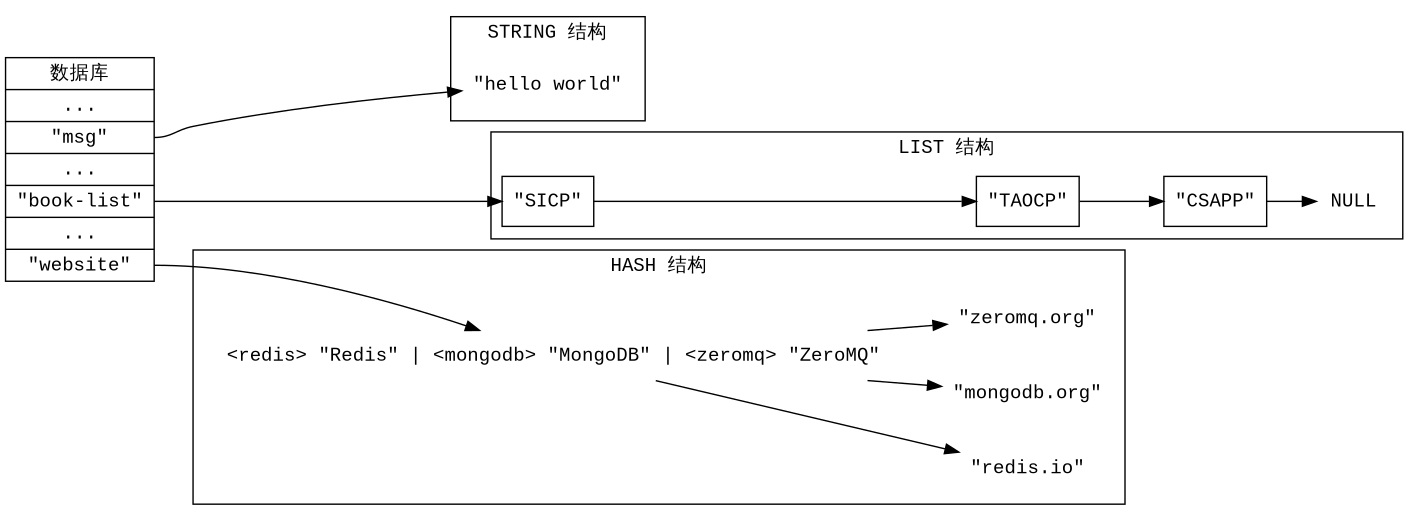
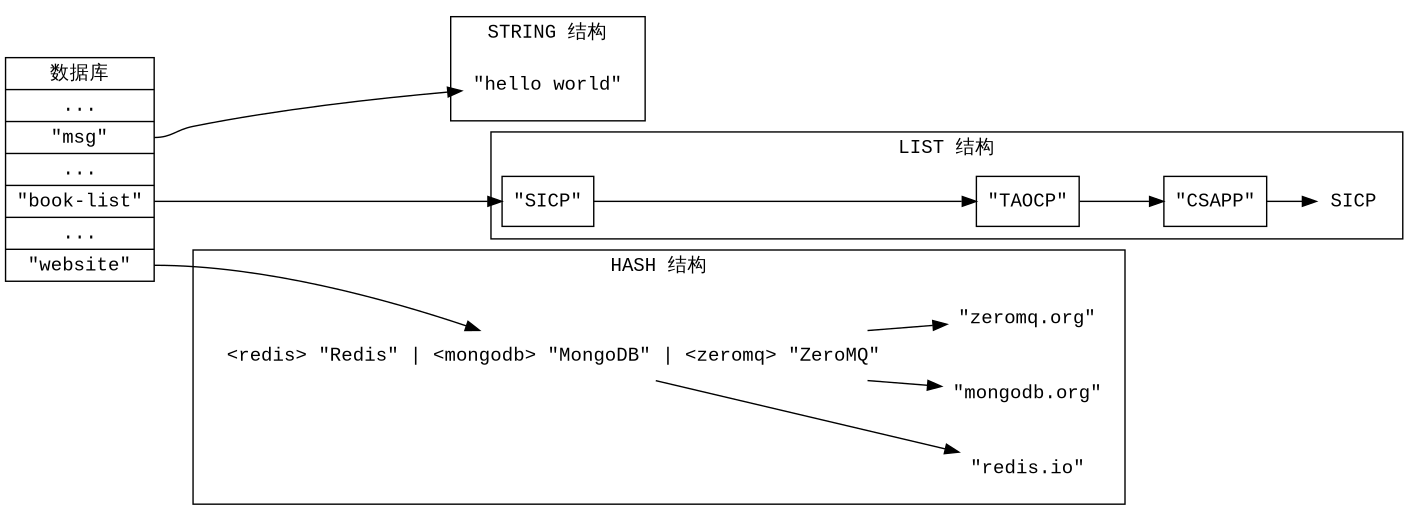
(1354, 201) -> (1354, 201)
